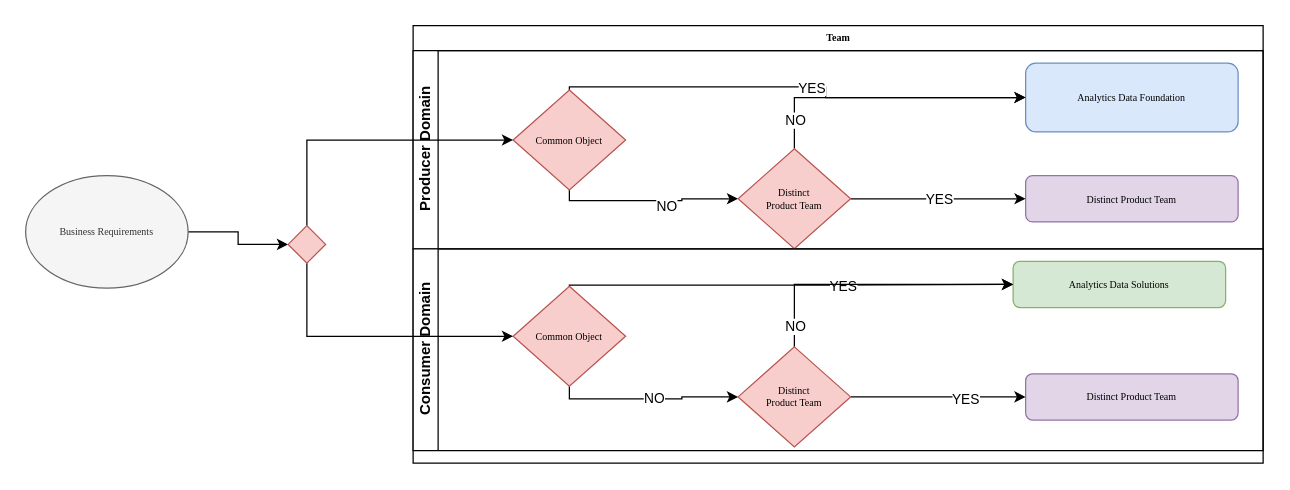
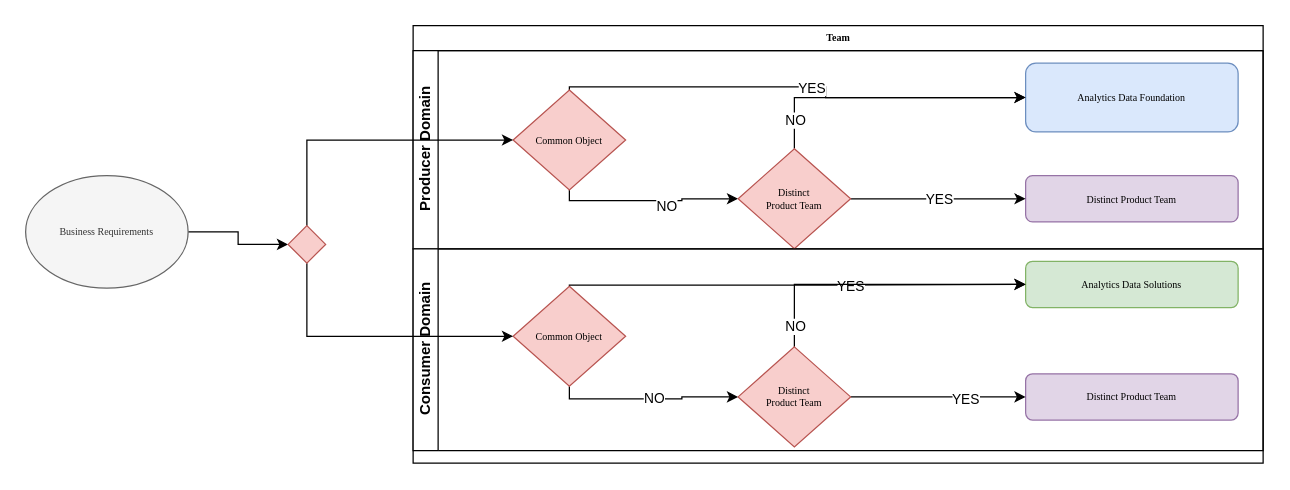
(1119, 284) -> (1132, 284)
